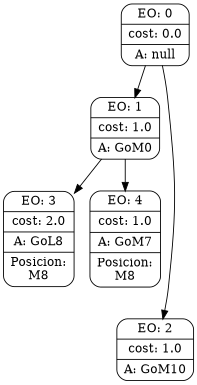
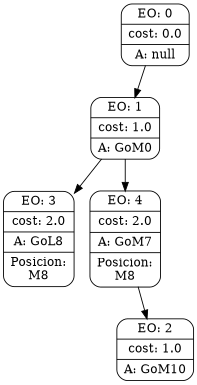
(174, 188) -> (141, 299)
(125, 221) -> (125, 221)
